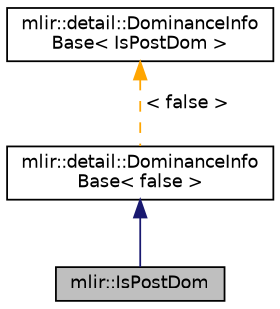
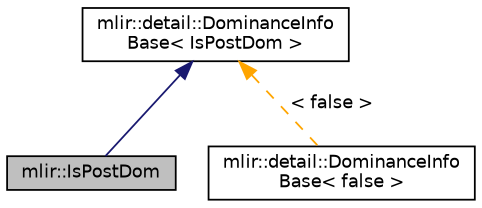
(140, 242) -> (143, 116)
